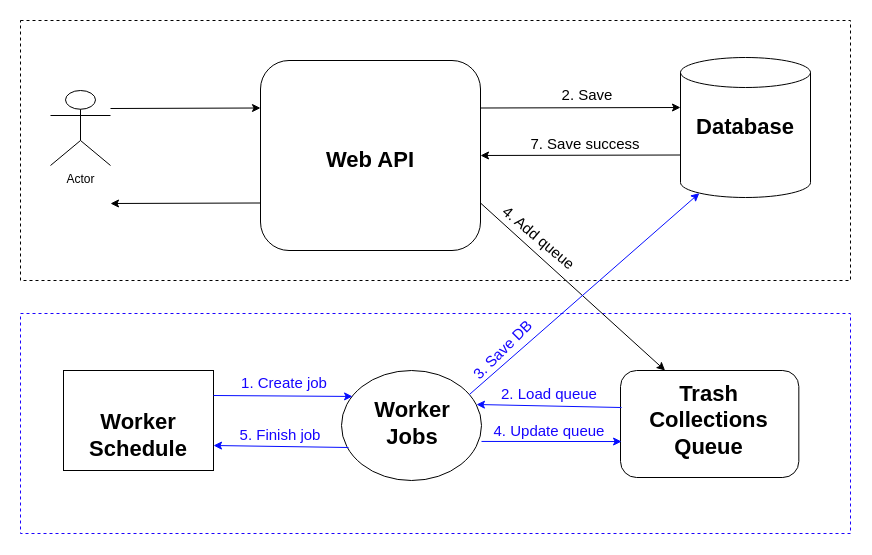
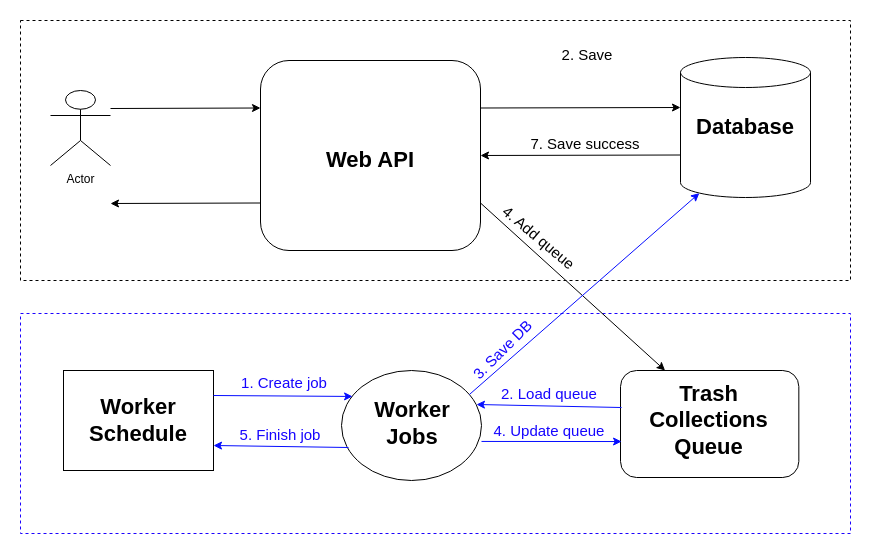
(588, 95) -> (588, 55)
(139, 436) -> (139, 421)
